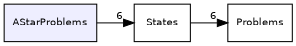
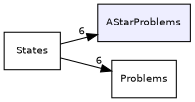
(110, 23) -> (74, 41)
